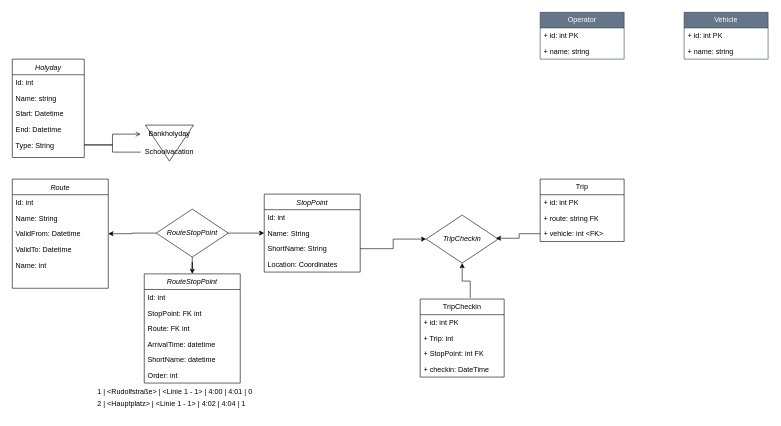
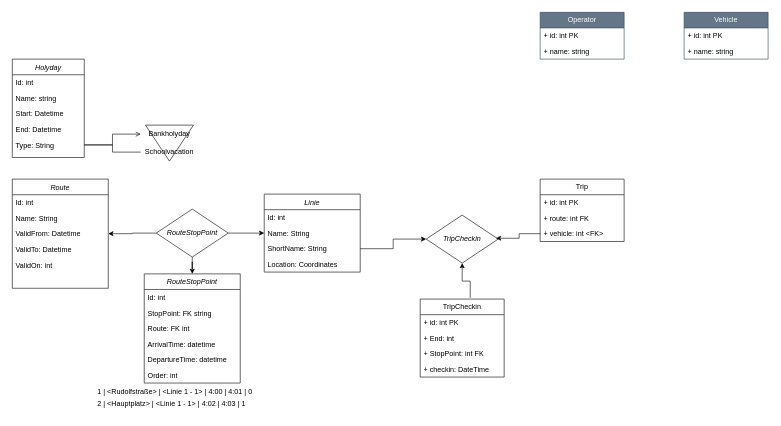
(312, 202) -> (312, 202)
(576, 219) -> (569, 219)
(31, 265) -> (35, 265)
(177, 313) -> (183, 313)
(441, 339) -> (440, 339)
(183, 360) -> (190, 360)
(178, 404) -> (178, 404)
